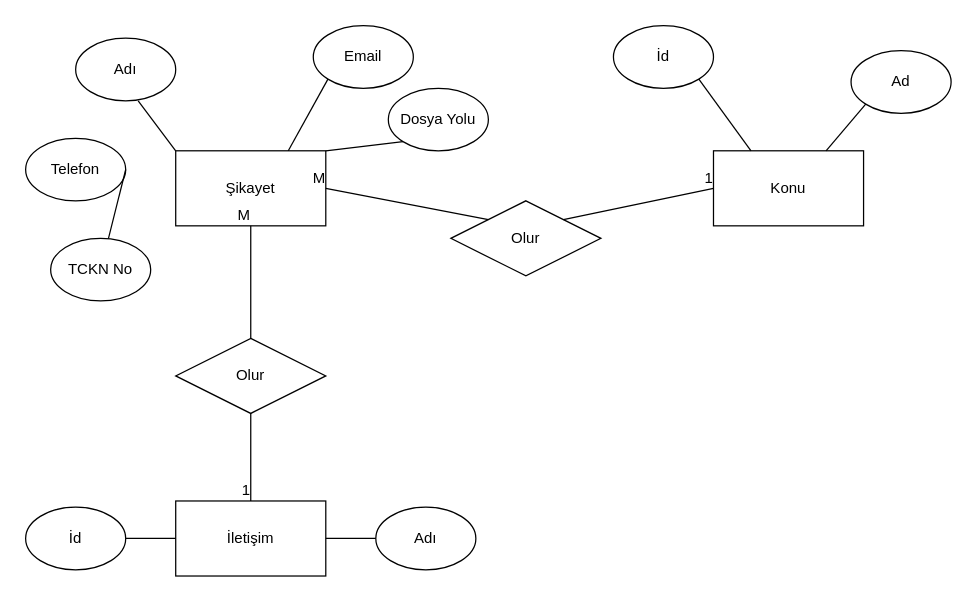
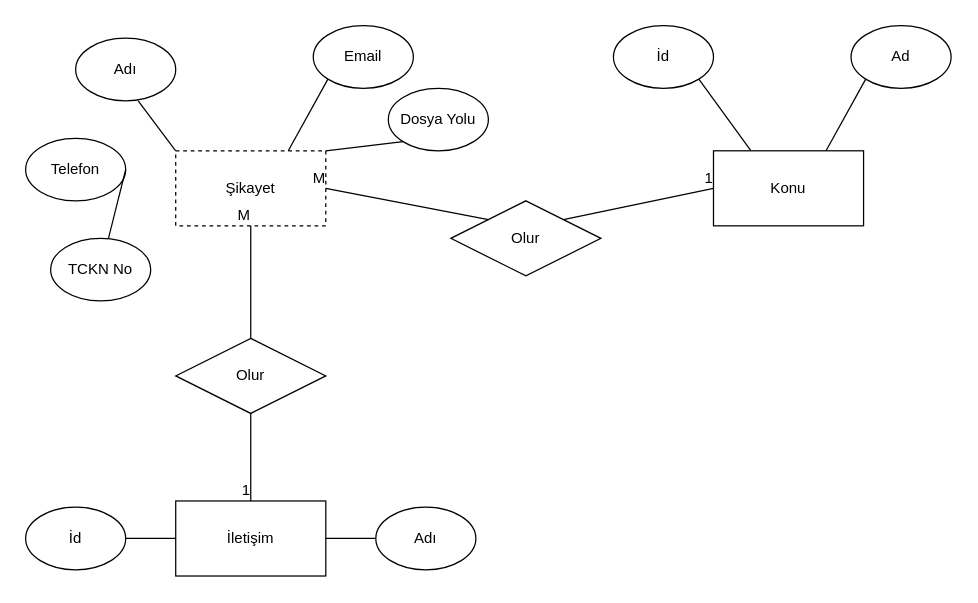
(901, 82) -> (901, 57)
(251, 188) -> (251, 188)
